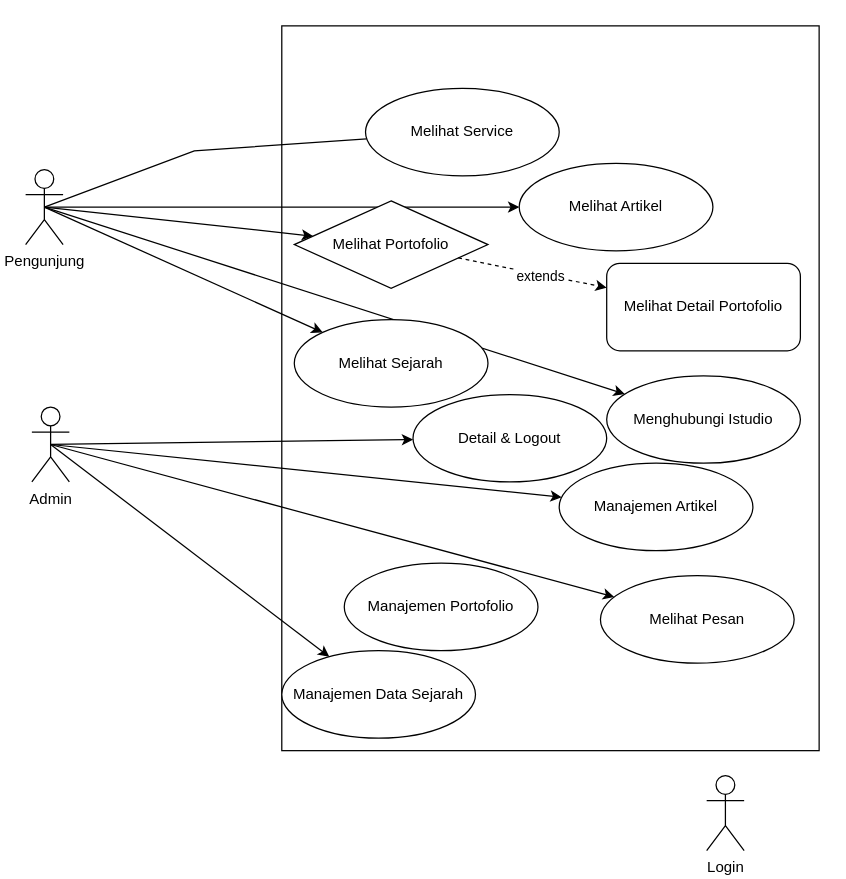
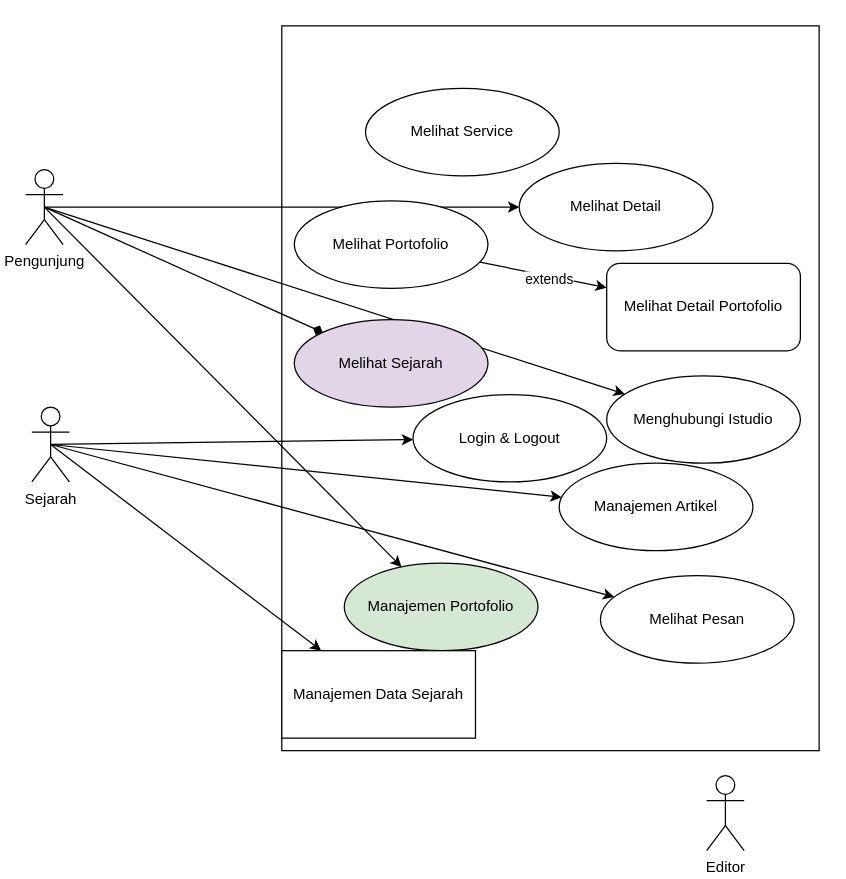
(209, 150) -> none
(616, 207) -> (616, 207)
(183, 222) -> (204, 368)
(391, 244) -> (391, 244)
(528, 272) -> (539, 274)
(314, 328) -> (313, 328)
(391, 363) -> (391, 363)
(510, 438) -> (510, 438)
(51, 500) -> (51, 500)
(441, 607) -> (441, 607)
(379, 694) -> (379, 694)
(726, 868) -> (726, 868)
